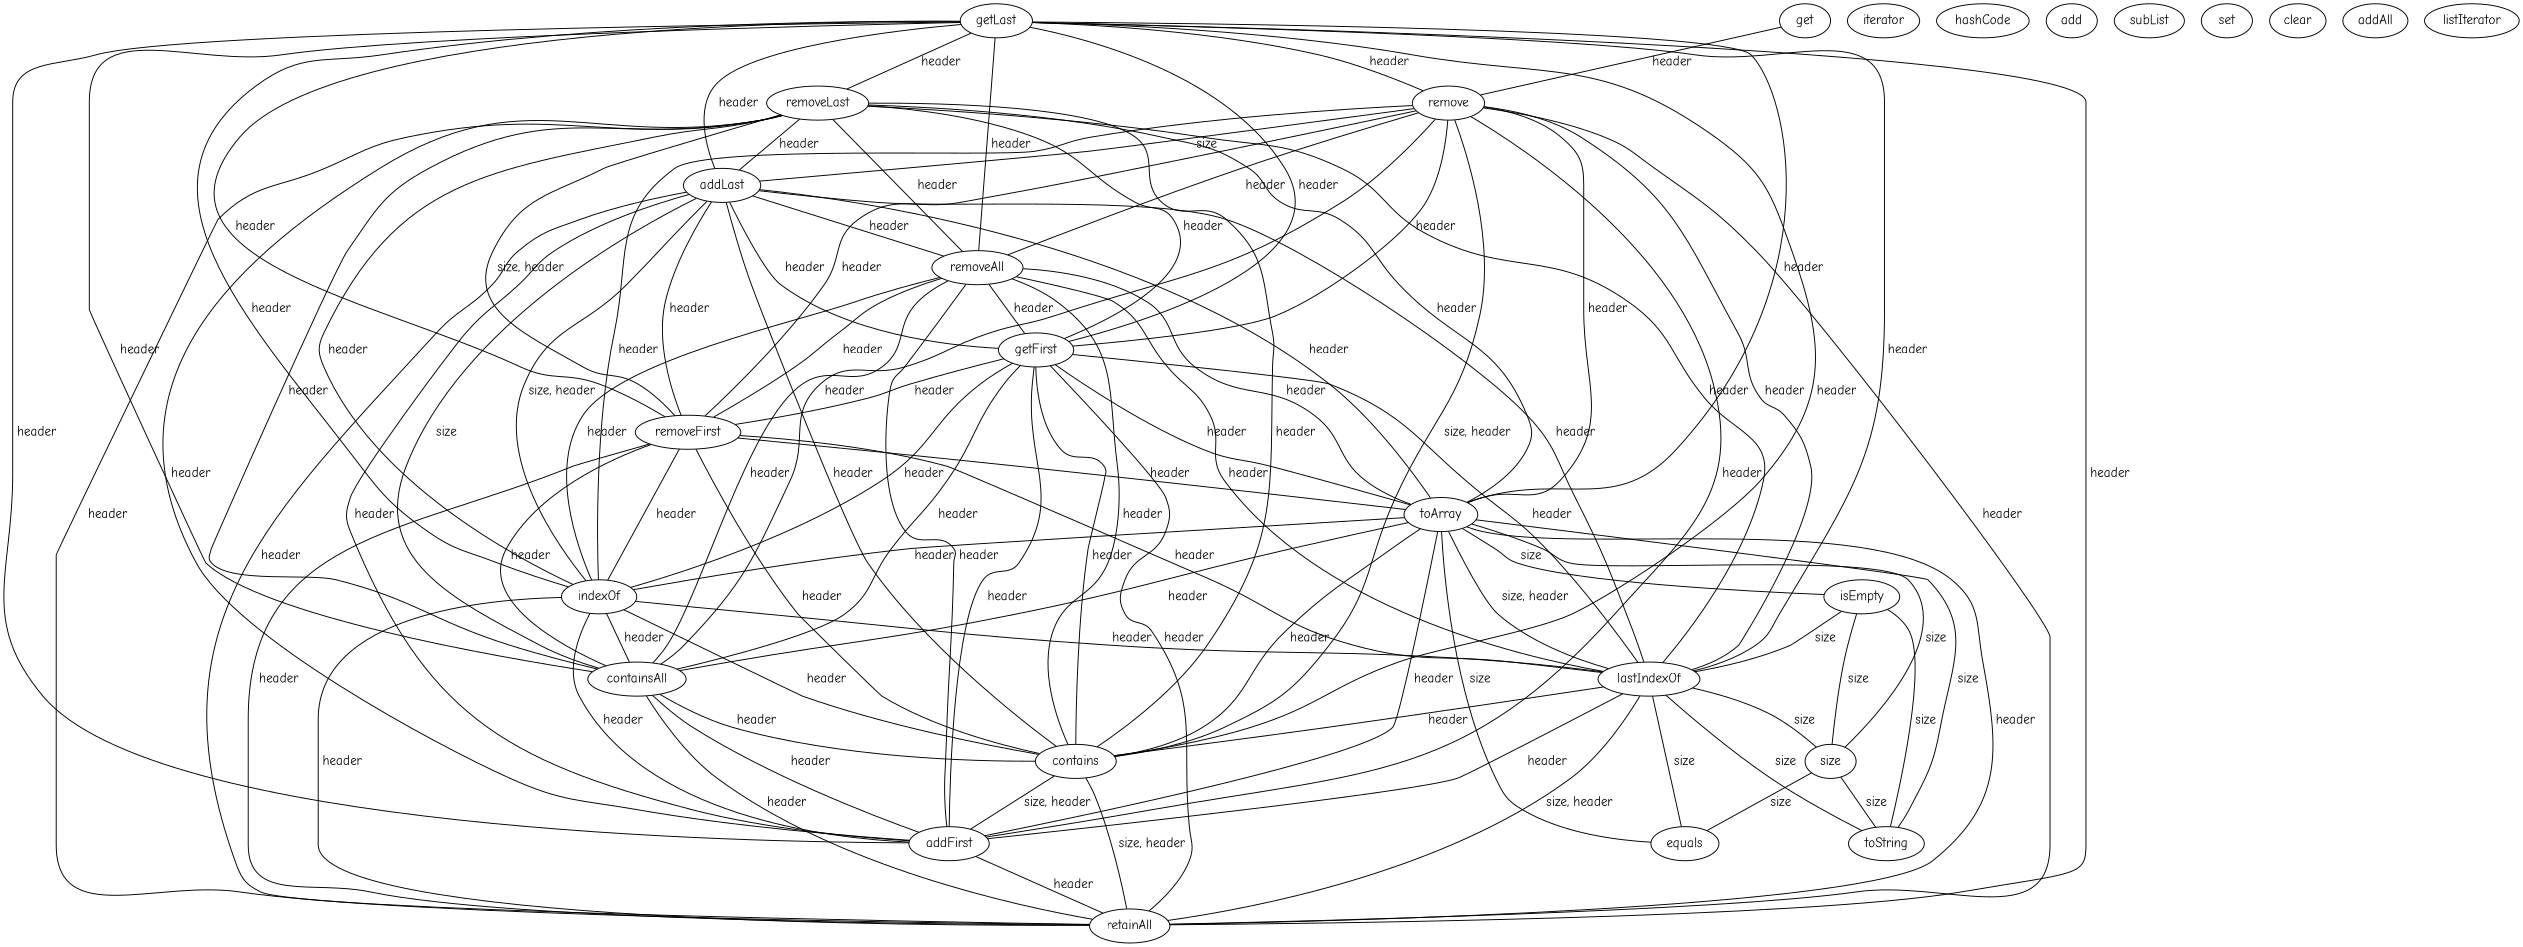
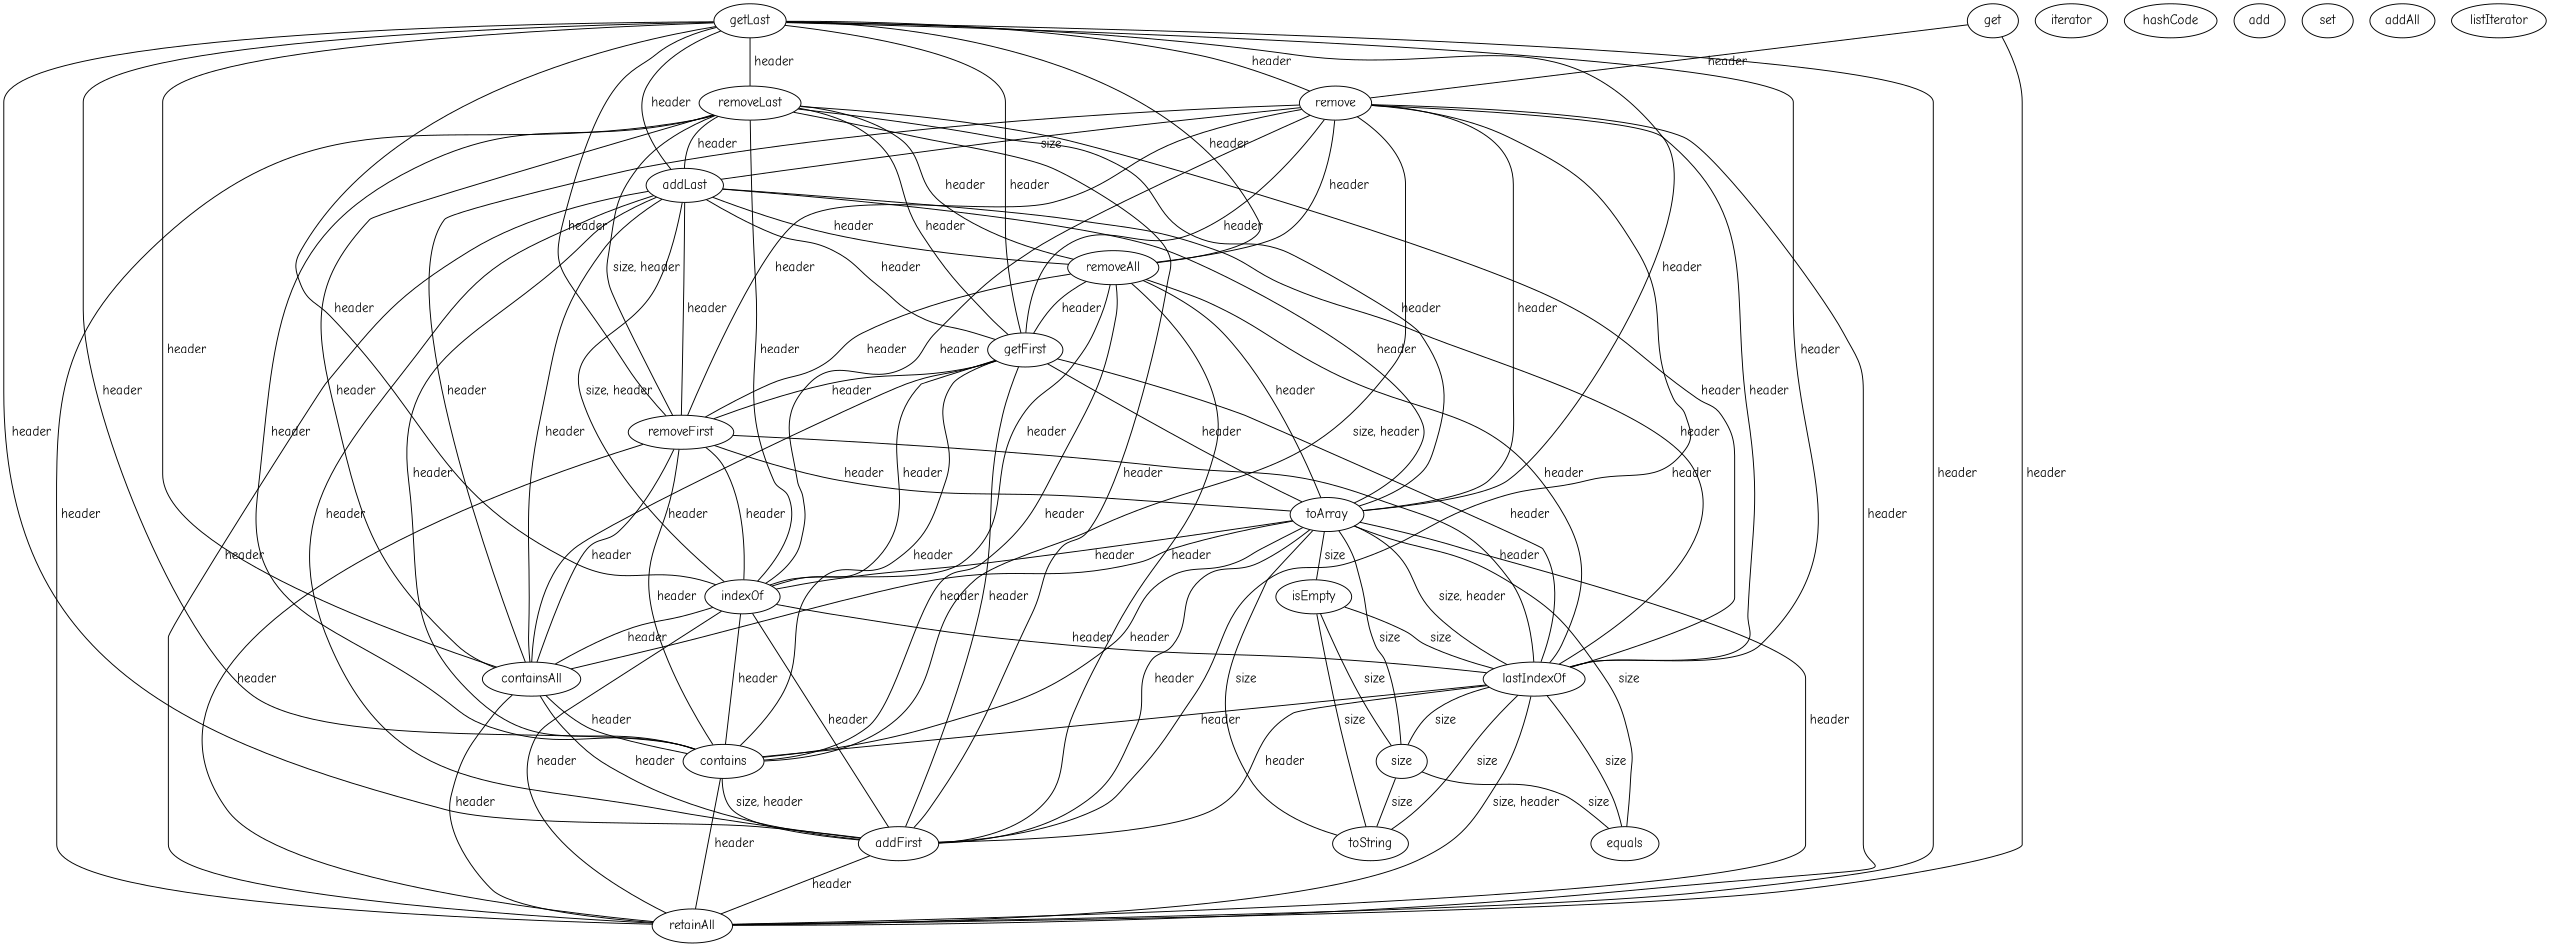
(2149, 21) -> none
(2298, 21) -> none
(444, 432) -> (563, 432)
(764, 432) -> none
(1134, 622) -> (1785, 891)
(1150, 844) -> (732, 844)
